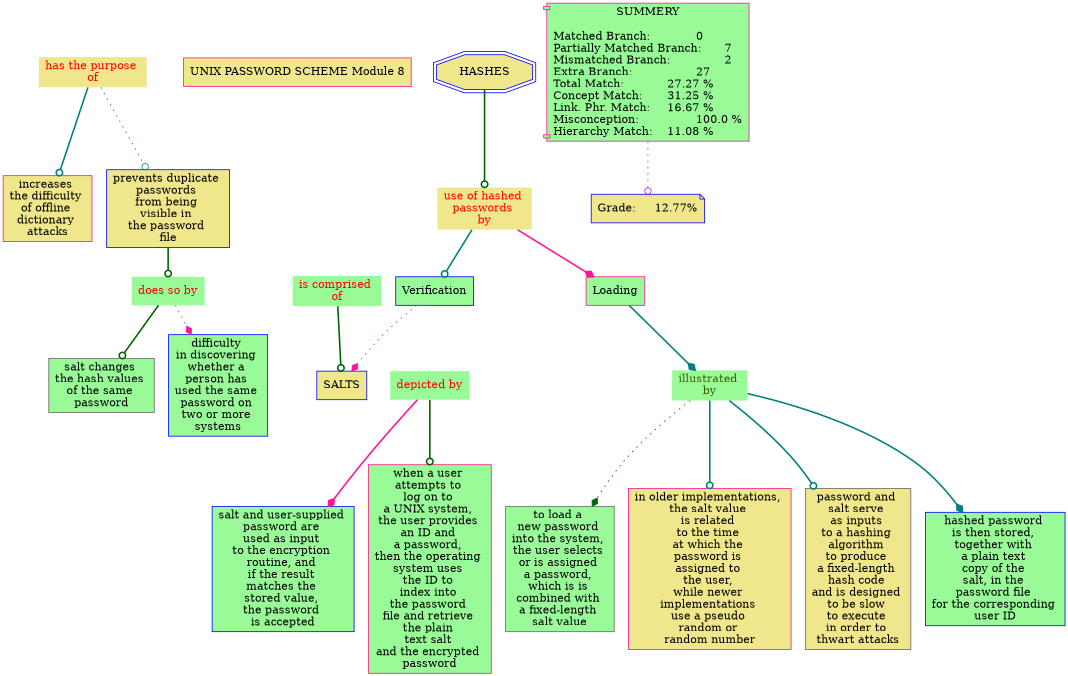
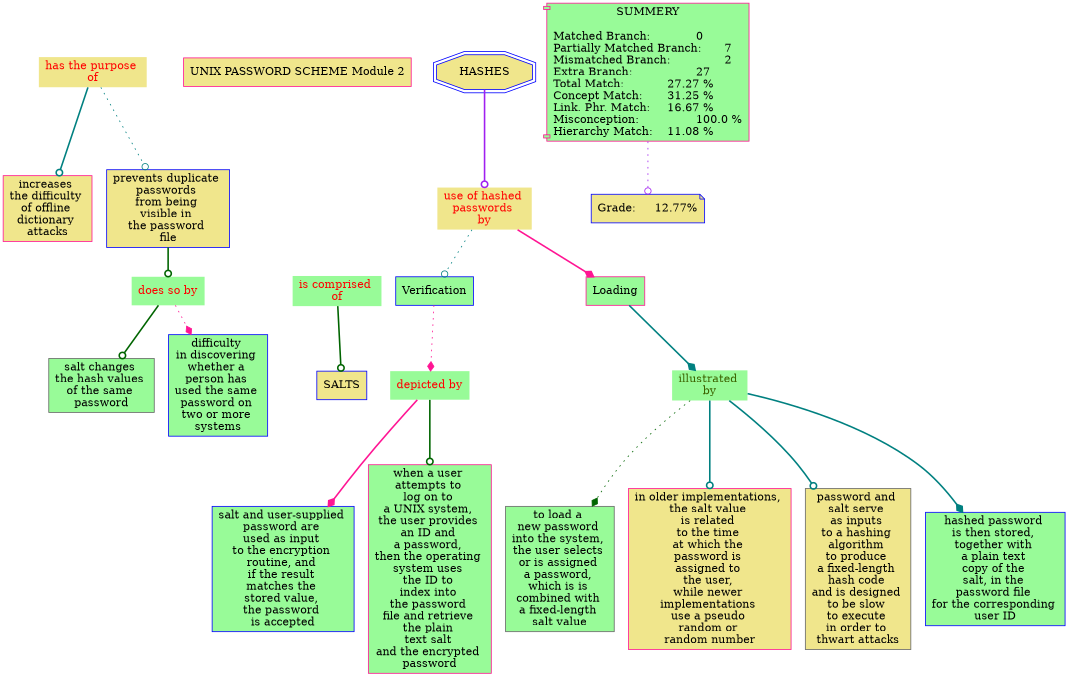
(297, 72) -> (297, 72)
(485, 135) -> (485, 135)
(459, 251) -> (459, 251)
(385, 332) -> (432, 333)
